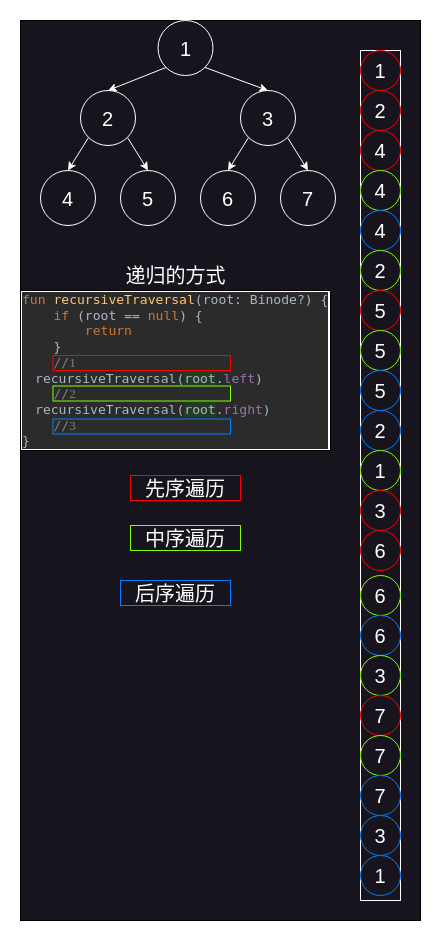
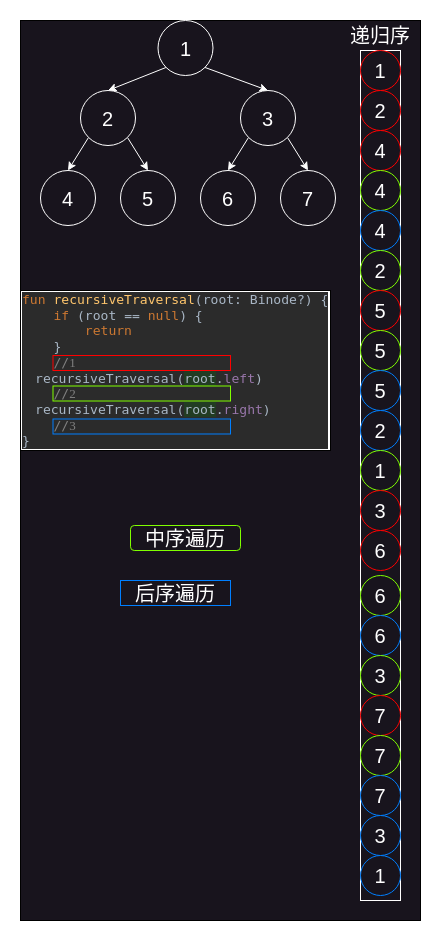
none -> (381, 36)
(176, 276) -> none
(186, 488) -> none
(186, 538) -> (186, 538)
